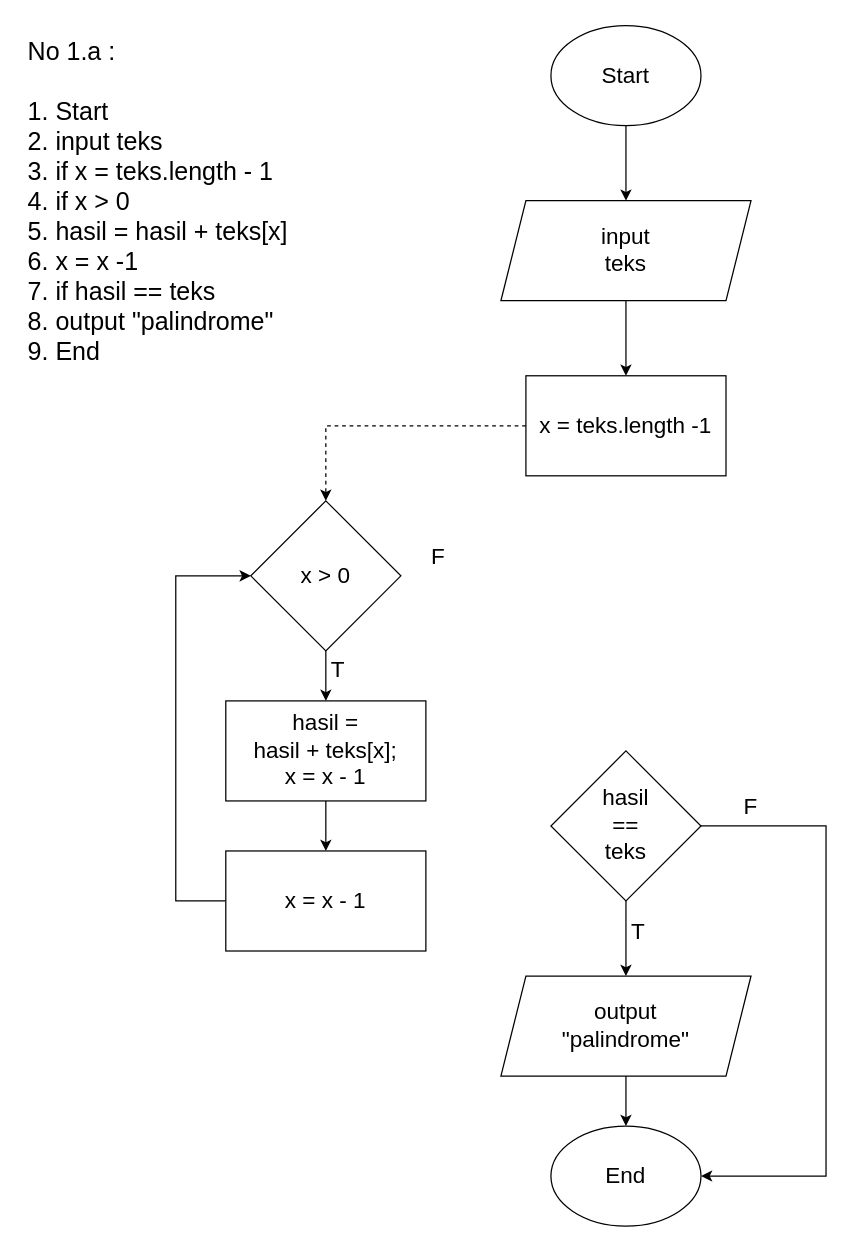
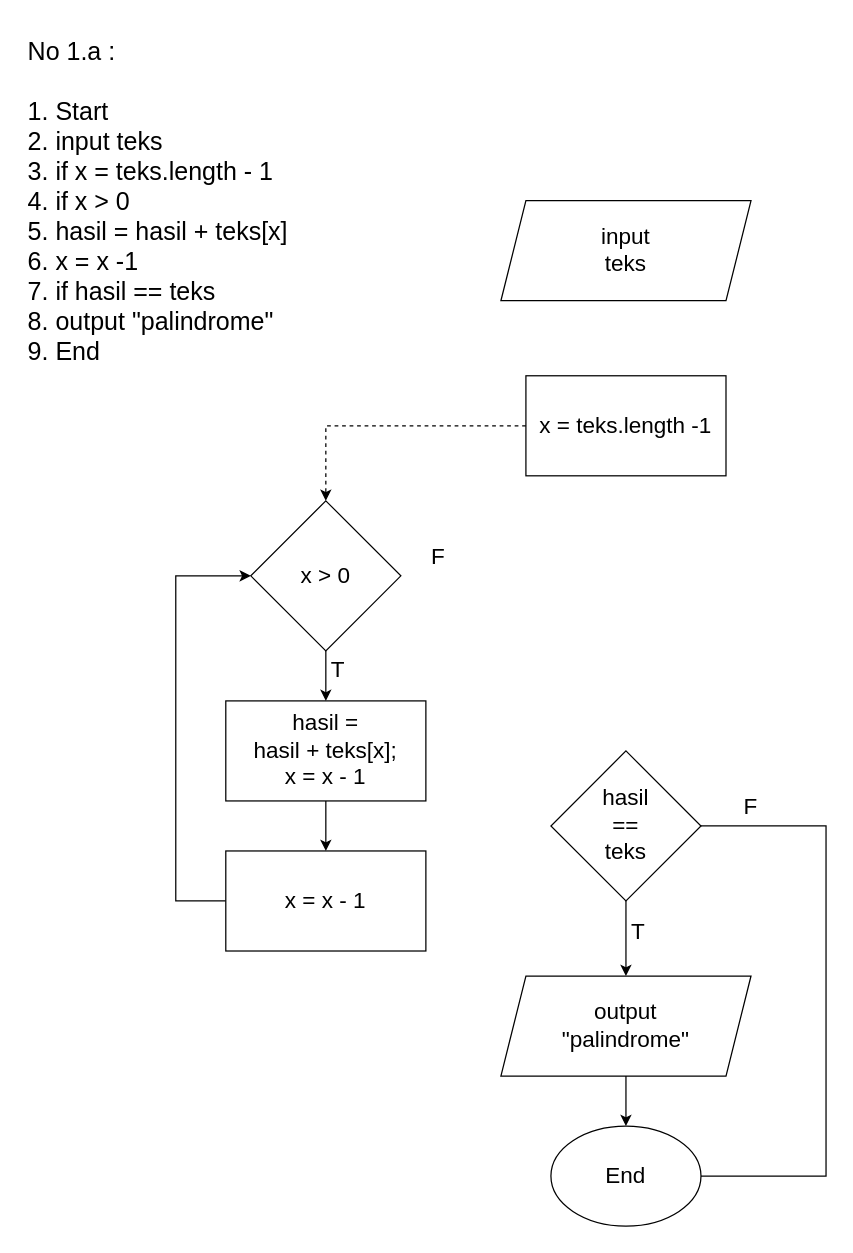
(626, 76) -> none
(626, 159) -> none
(626, 334) -> none
(711, 1176) -> (707, 1176)
